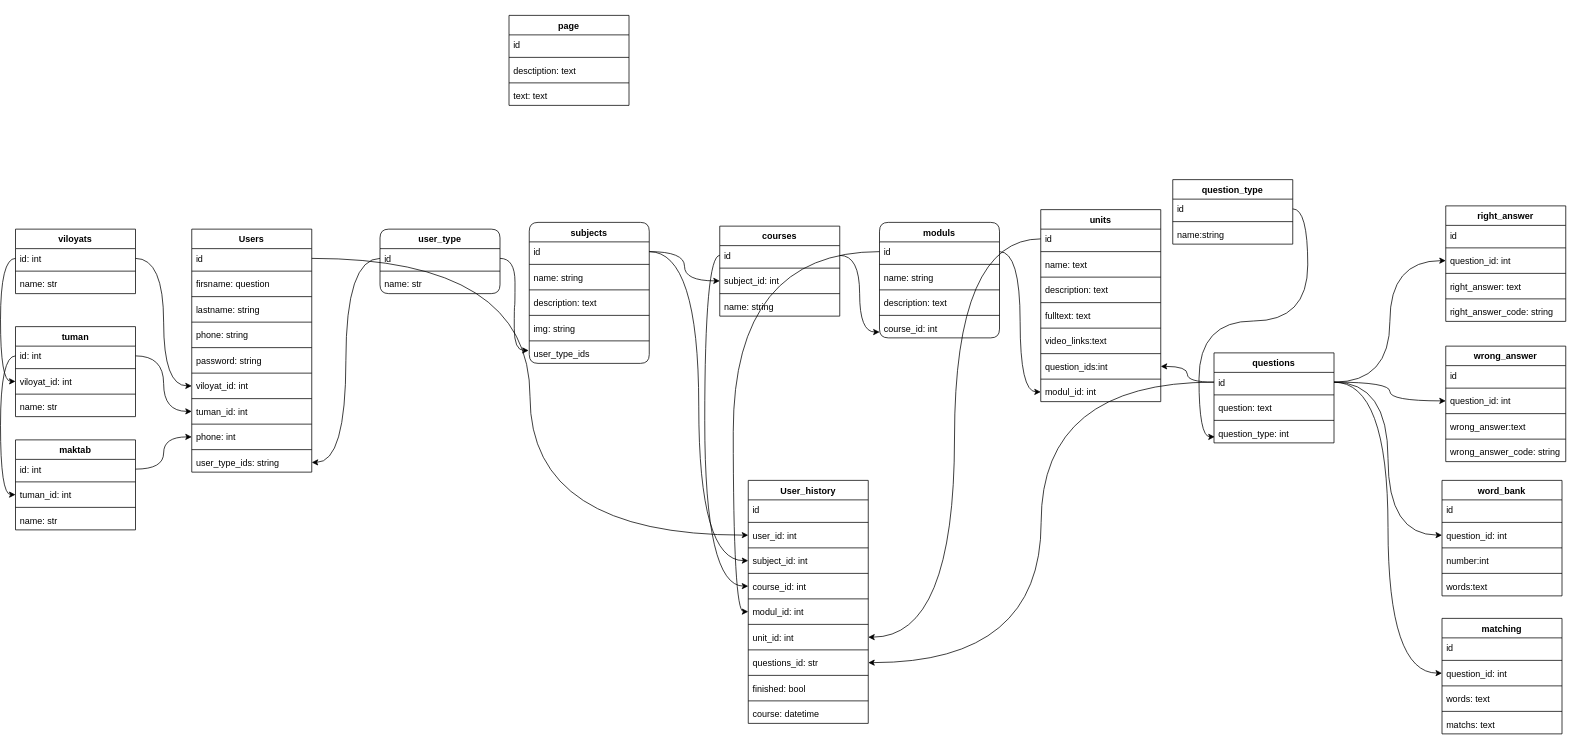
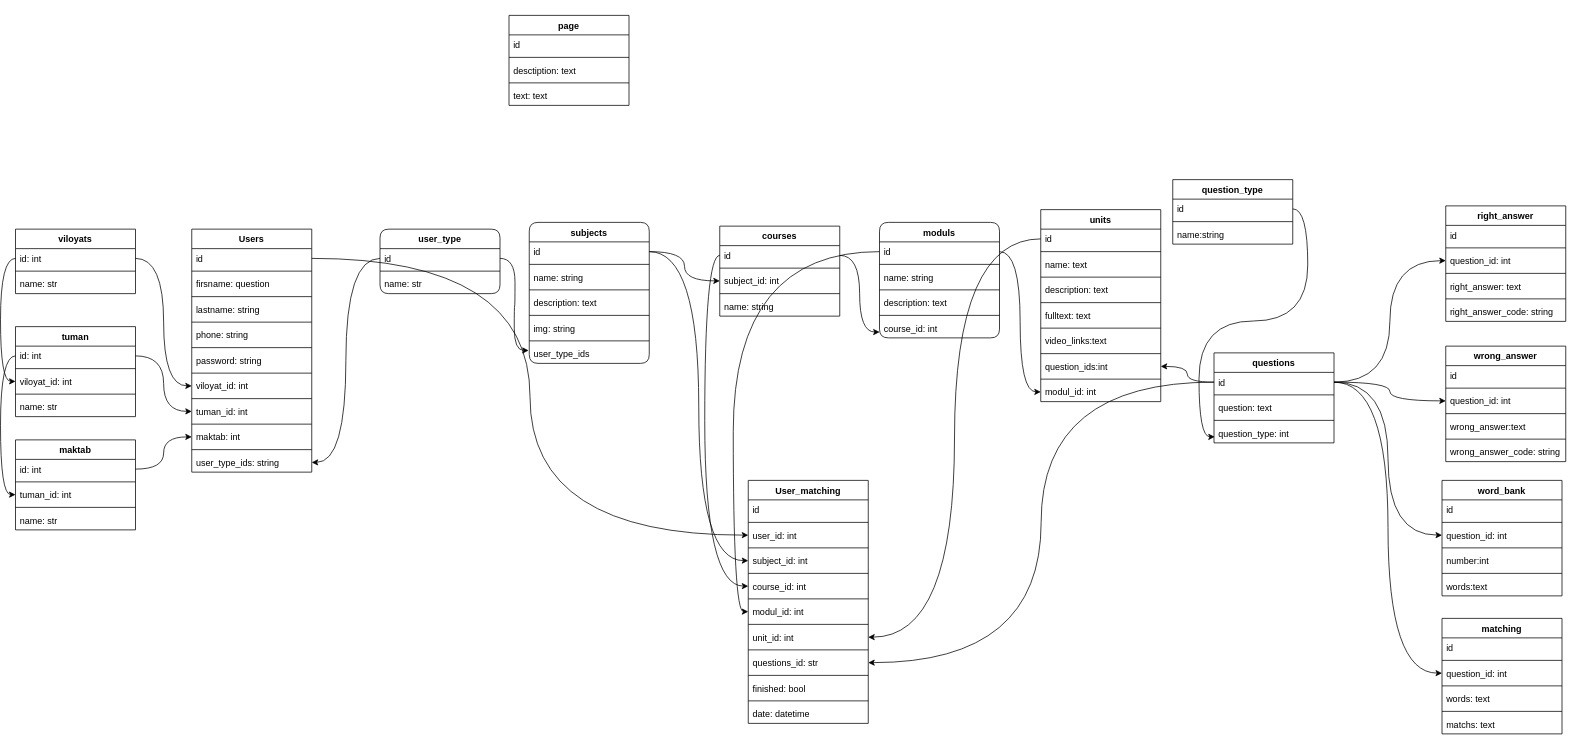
(217, 437) -> (220, 437)
(808, 491) -> (808, 491)
(789, 714) -> (784, 714)
